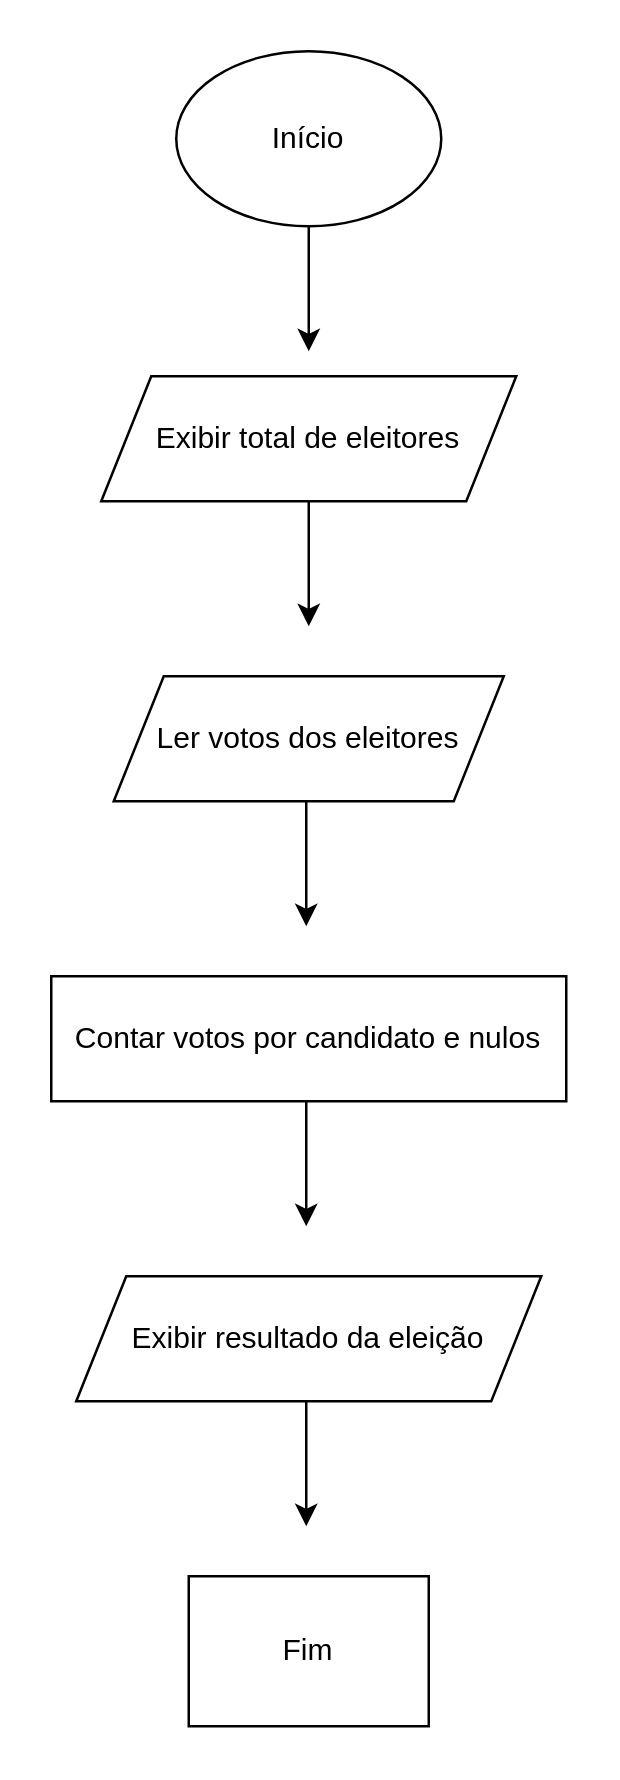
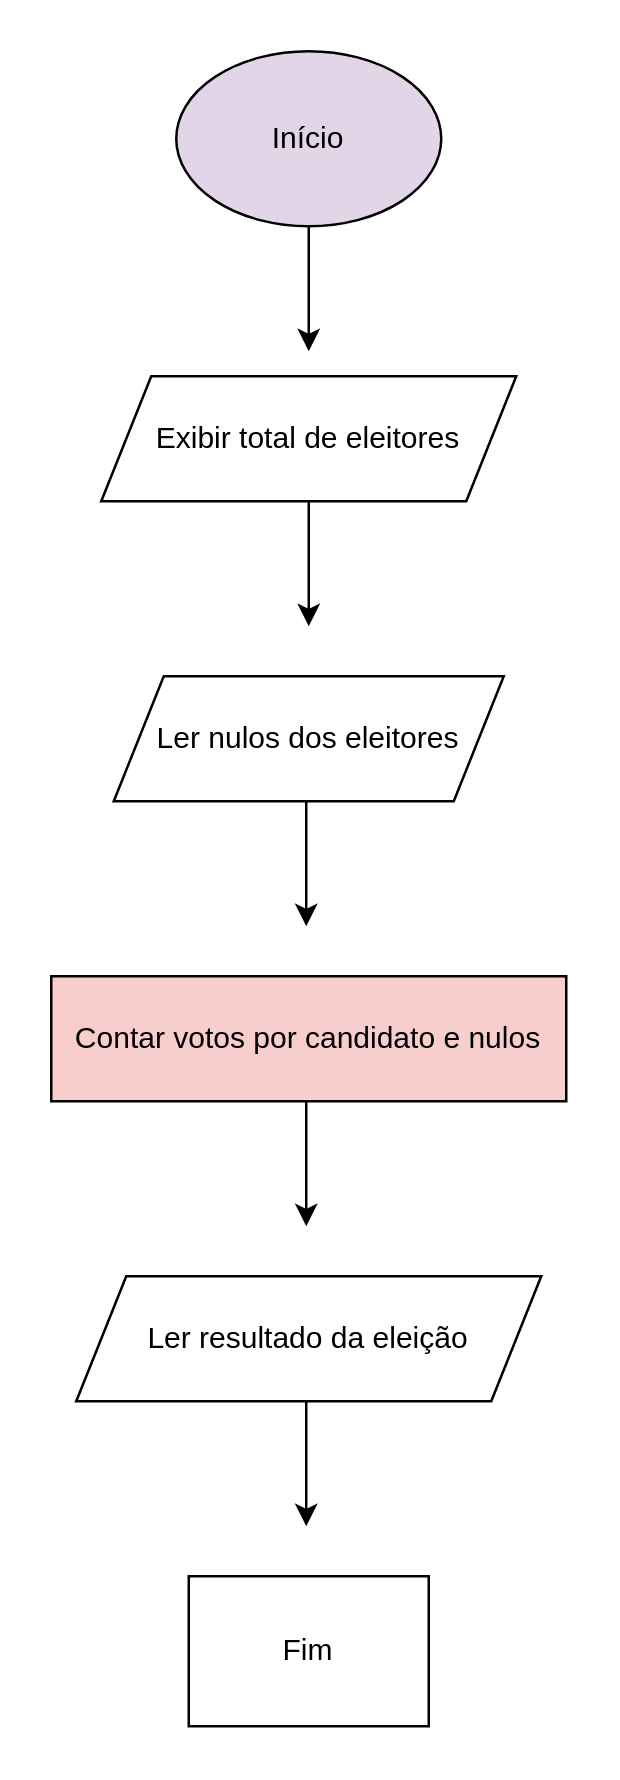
(309, 139) -> (309, 139)
(309, 739) -> (309, 739)
(309, 1039) -> (309, 1039)
(309, 1339) -> (309, 1339)
